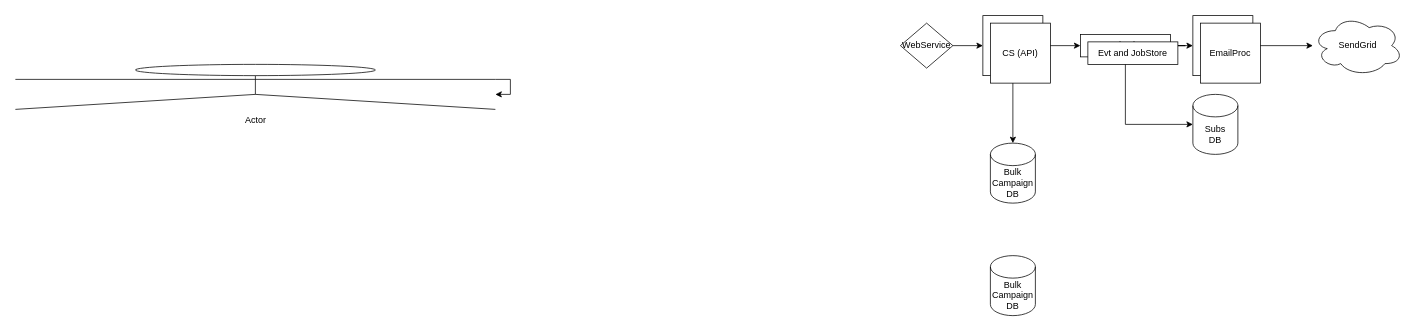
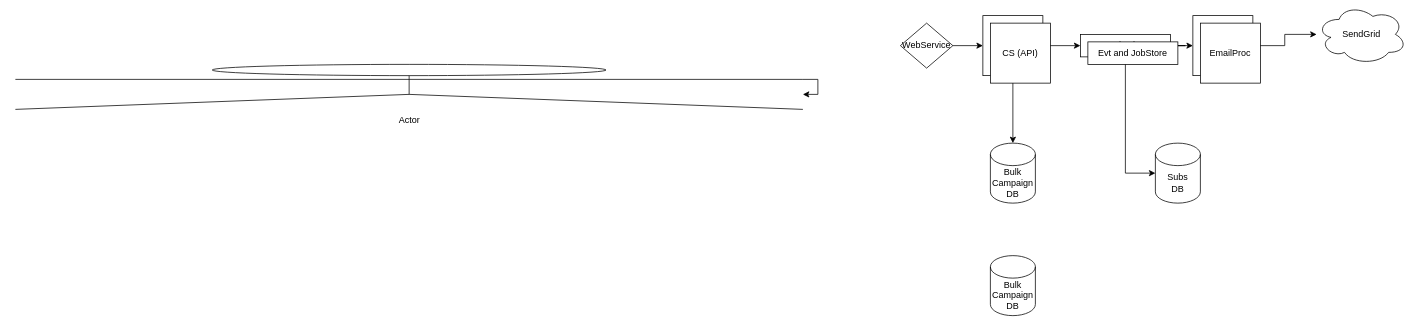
(1358, 45) -> (1362, 34)
(255, 87) -> (409, 87)
(1215, 124) -> (1178, 173)
